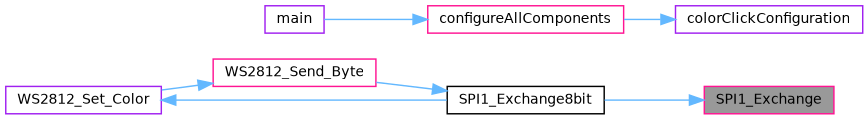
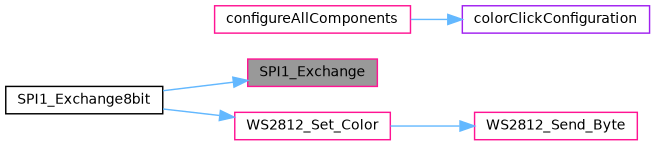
(295, 19) -> none
(404, 86) -> none
(84, 100) -> (313, 126)
